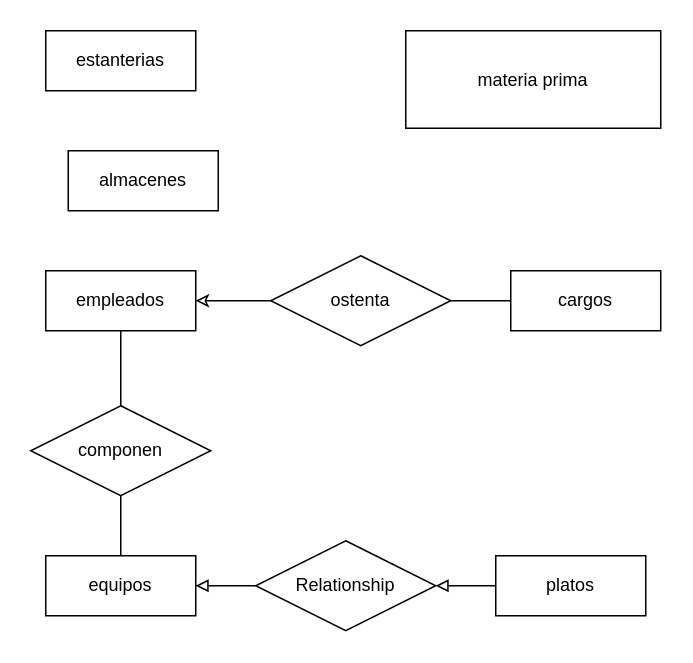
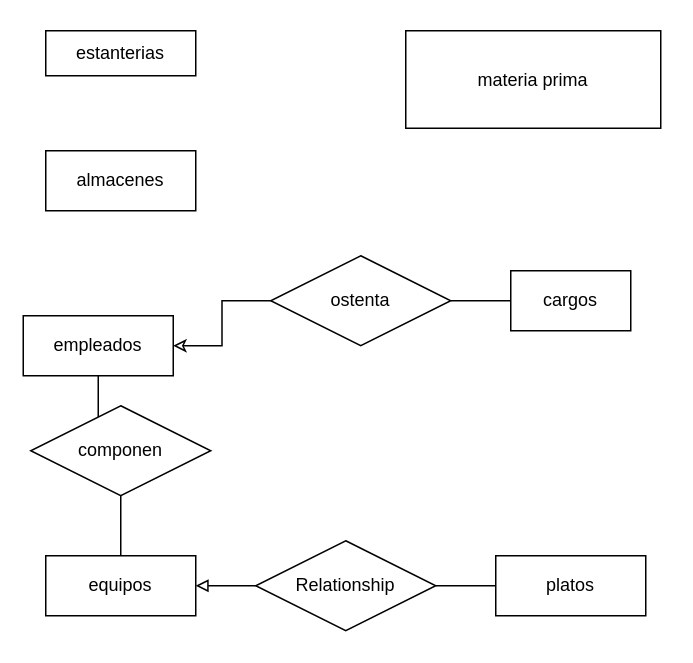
(121, 61) -> (121, 53)
(143, 181) -> (121, 181)
(121, 301) -> (98, 346)
(586, 301) -> (571, 301)
(449, 586) -> (443, 586)
